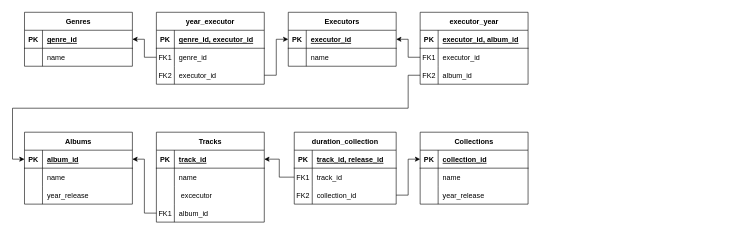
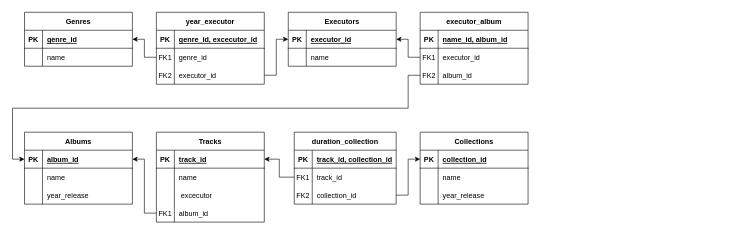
(474, 22) -> (474, 22)
(217, 40) -> (219, 40)
(480, 40) -> (472, 40)
(352, 160) -> (357, 160)
